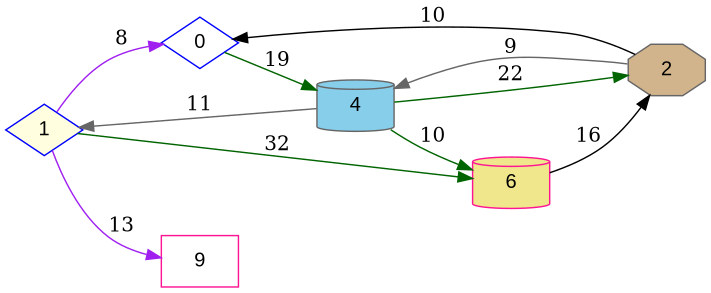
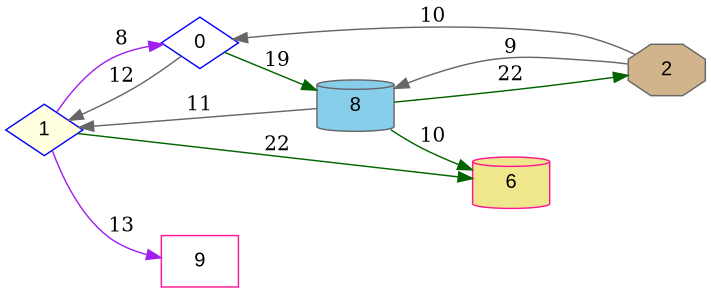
(443, 27) -> (443, 27)
none -> (133, 88)
(356, 106) -> (356, 106)
(278, 145) -> (278, 145)
(601, 148) -> none
